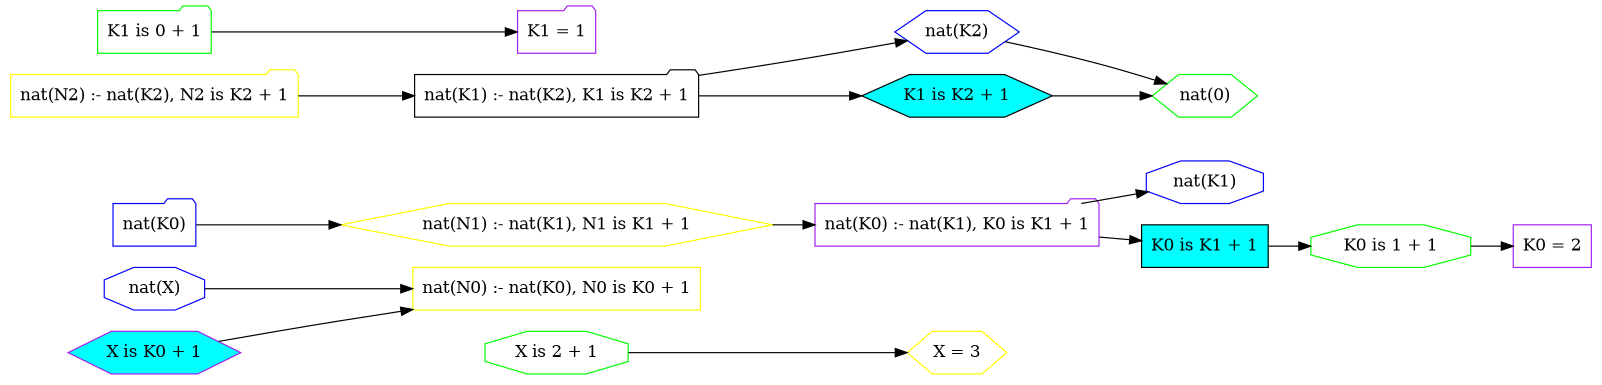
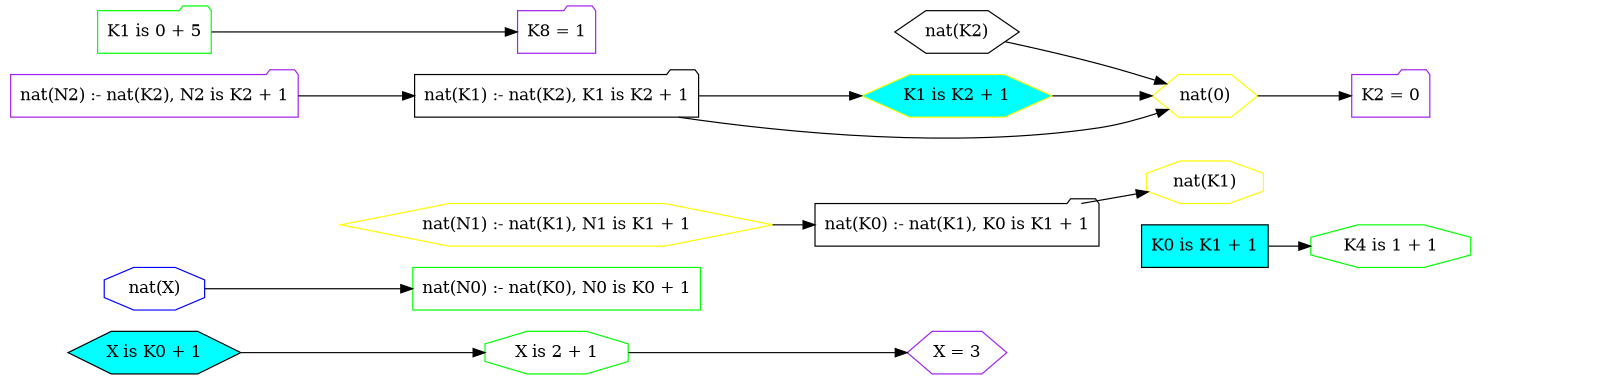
(154, 32) -> (154, 32)
(557, 32) -> (557, 32)
(957, 32) -> (957, 32)
(797, 60) -> (919, 138)
(154, 96) -> (154, 96)
(957, 96) -> (957, 96)
(1205, 96) -> (1205, 96)
none -> (1391, 96)
(1205, 182) -> (1205, 182)
(154, 225) -> none
(957, 225) -> (957, 225)
(1114, 238) -> none
(1391, 246) -> (1391, 246)
(1552, 246) -> none
(557, 289) -> (557, 289)
(310, 326) -> (357, 353)
(154, 353) -> (154, 353)
(957, 353) -> (957, 353)
